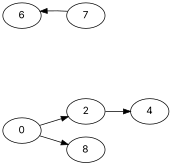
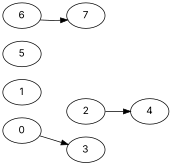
(57, 11) -> (50, 20)
none -> (22, 54)
none -> (22, 92)
(51, 122) -> none
(86, 150) -> (86, 150)
